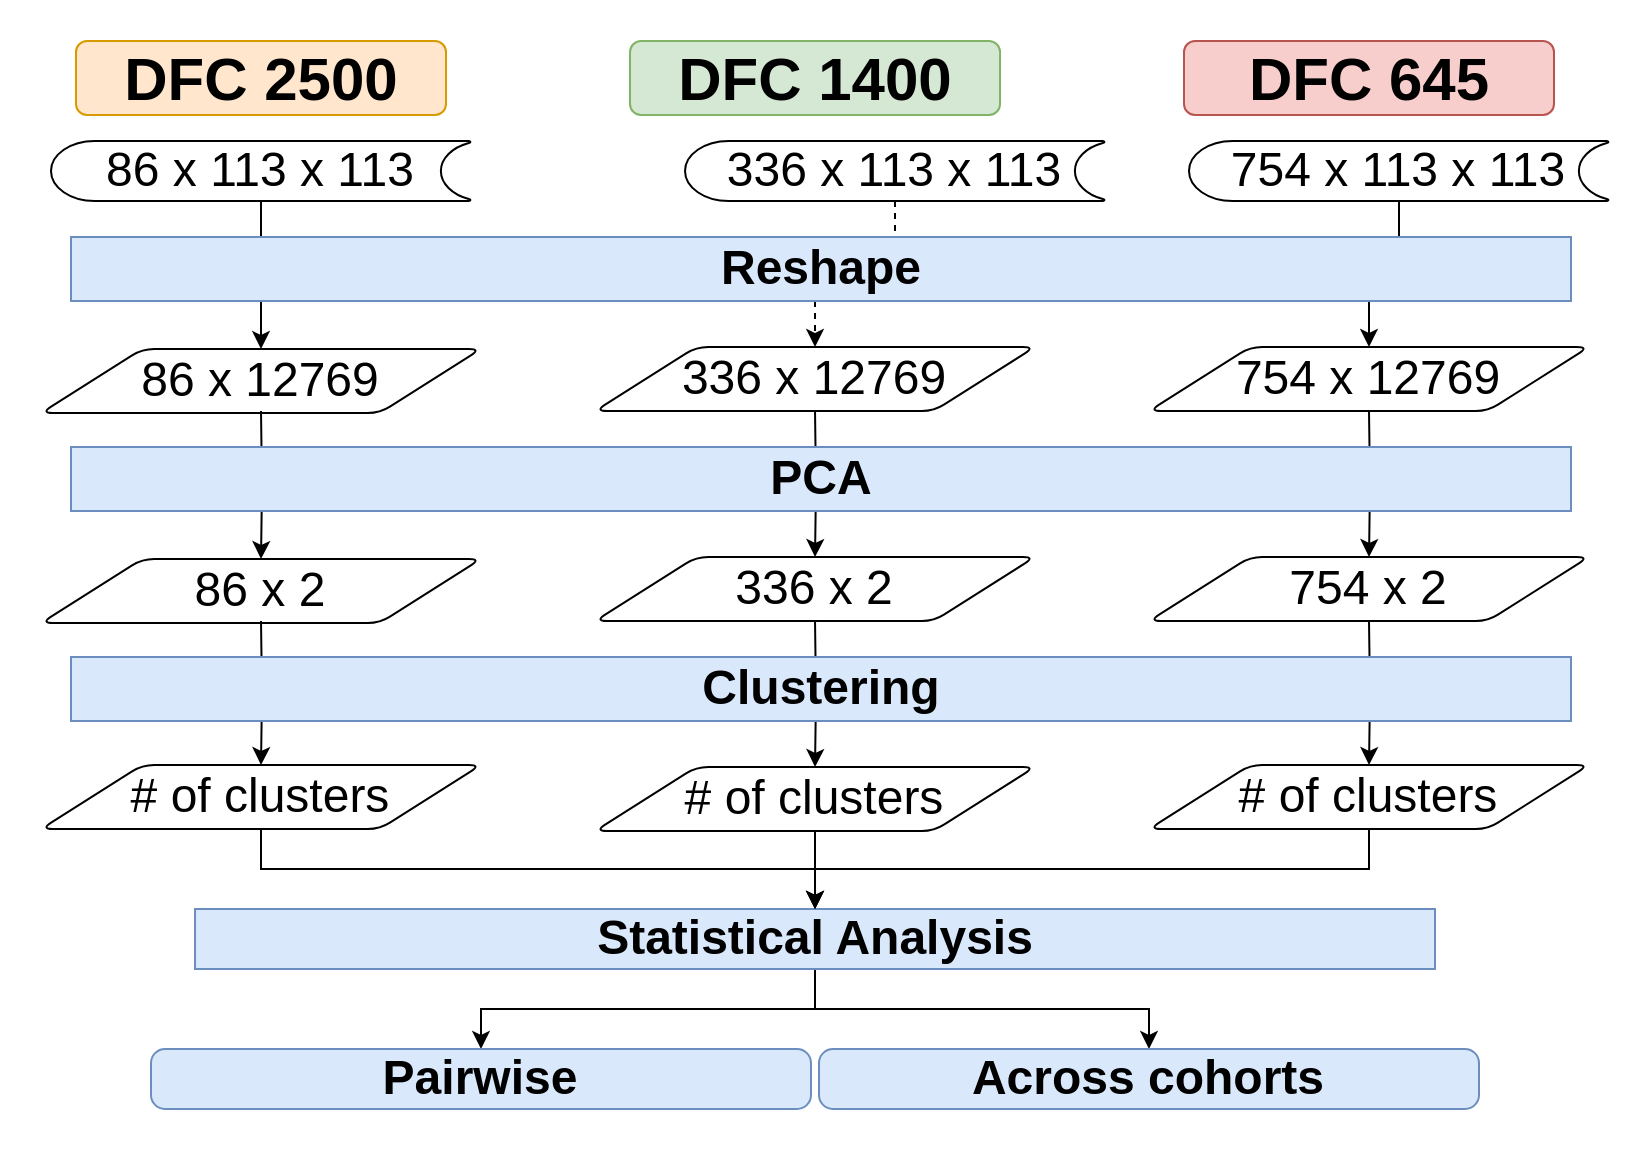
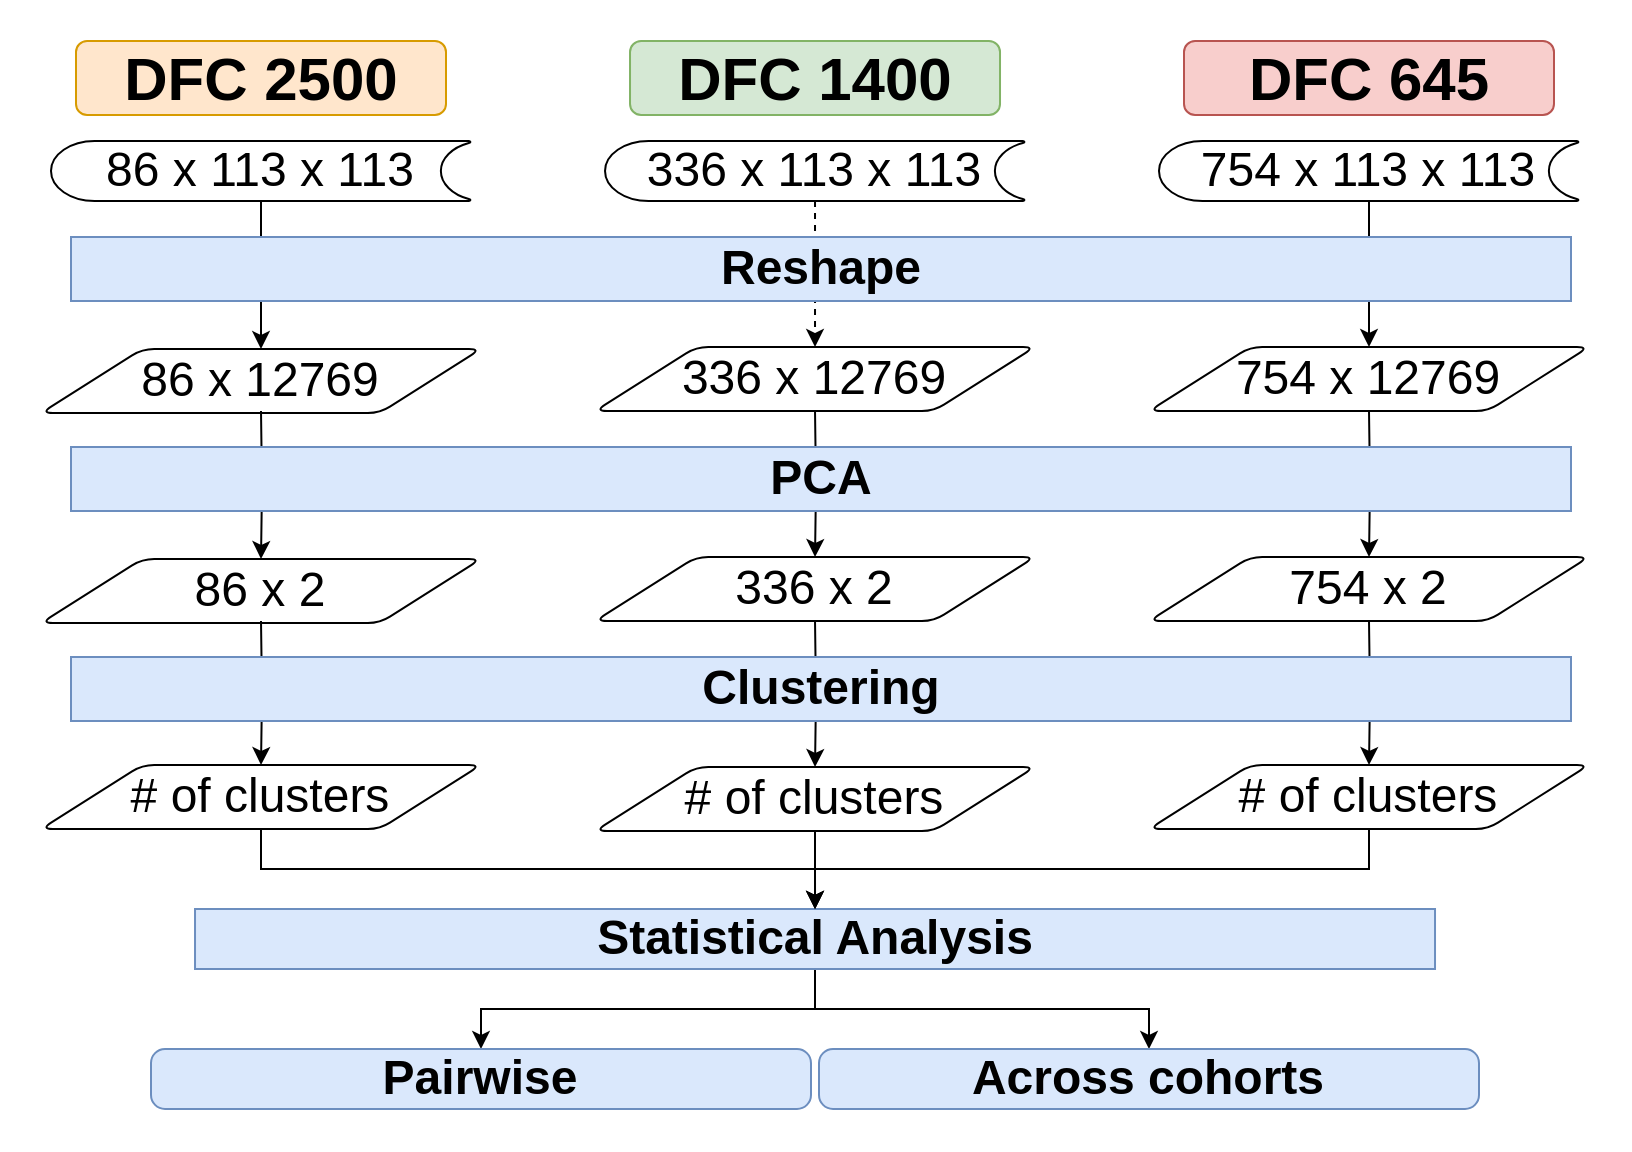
(895, 171) -> (815, 171)
(1399, 171) -> (1369, 171)
